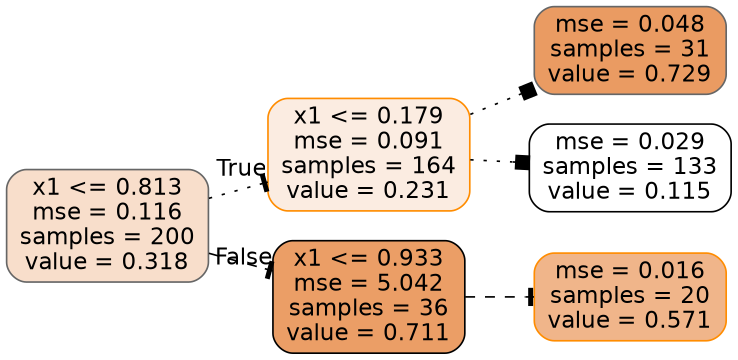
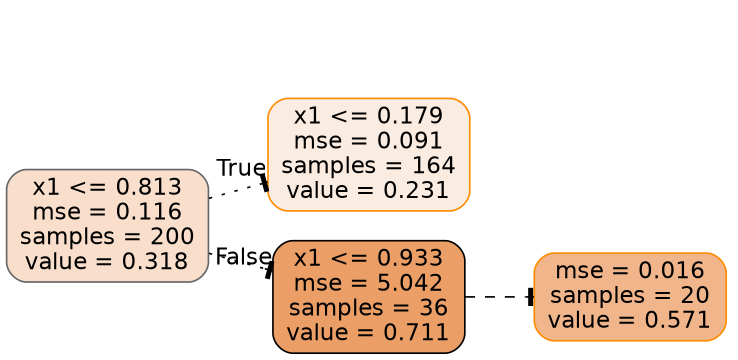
(630, 50) -> none
(630, 168) -> none
(237, 261) -> (237, 261)
